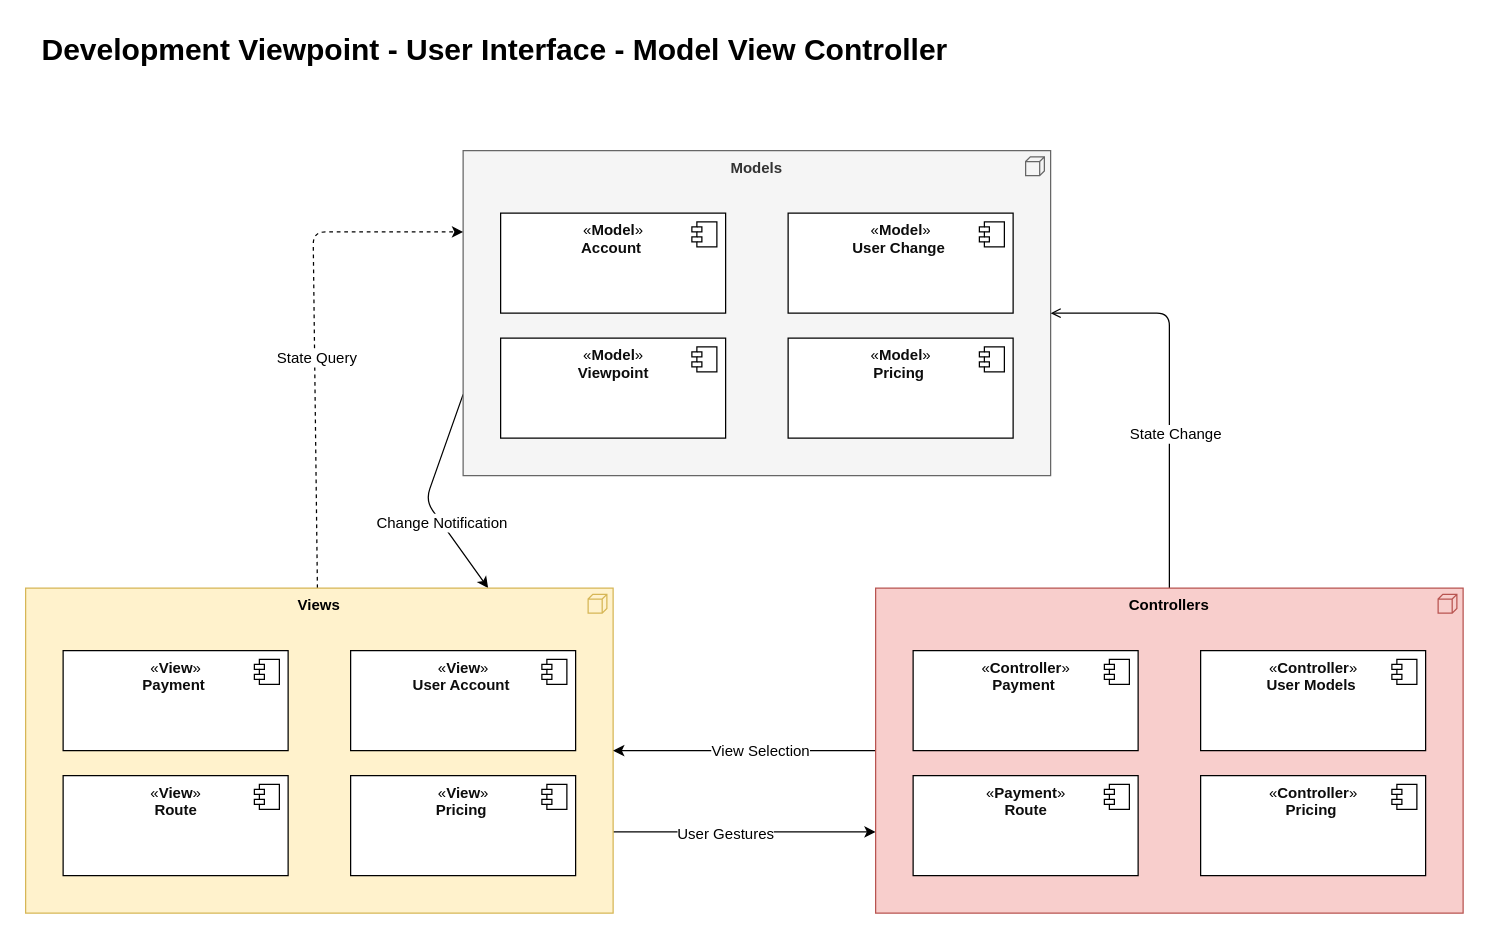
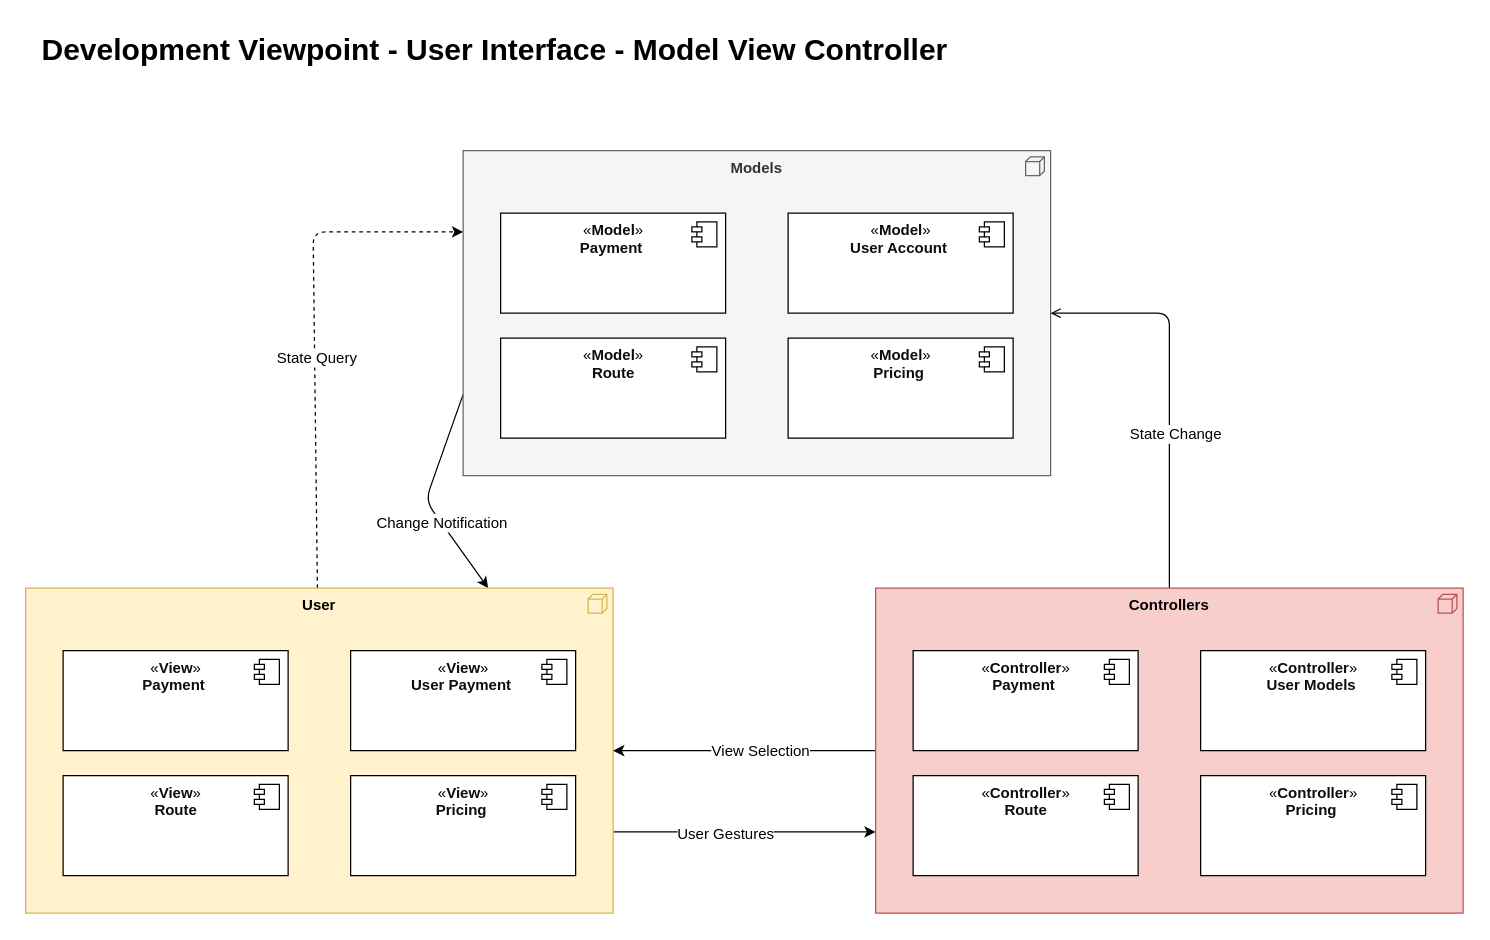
(614, 240) -> (614, 240)
(901, 240) -> (901, 240)
(614, 365) -> (614, 365)
(319, 606) -> (319, 606)
(464, 677) -> (464, 677)
(1026, 802) -> (1026, 802)
